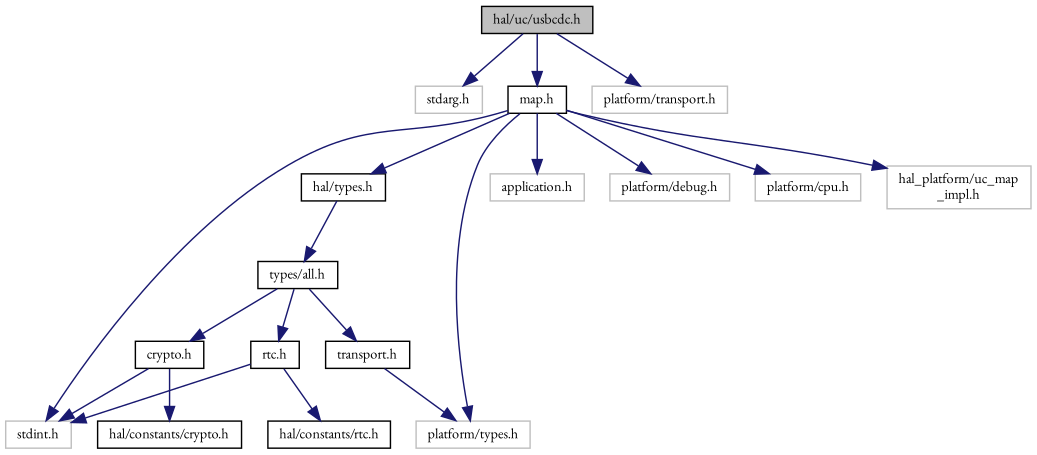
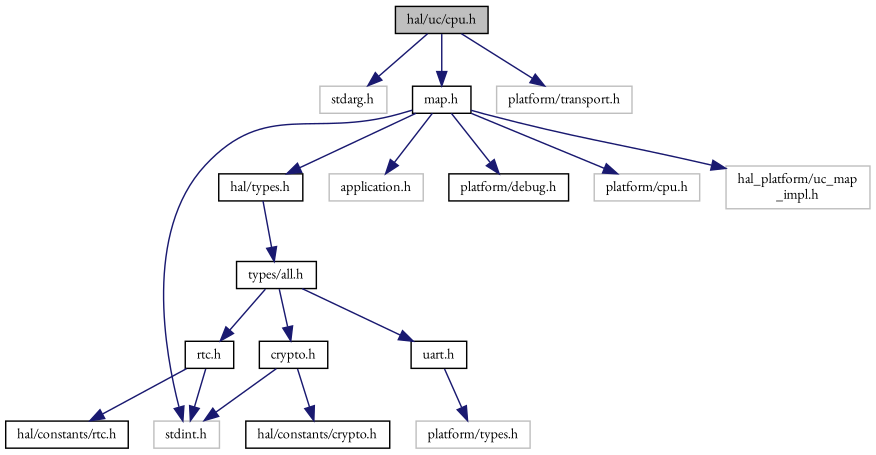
(537, 20) -> (442, 20)
(670, 187) -> (509, 187)
(458, 251) -> none
(368, 355) -> (439, 355)
